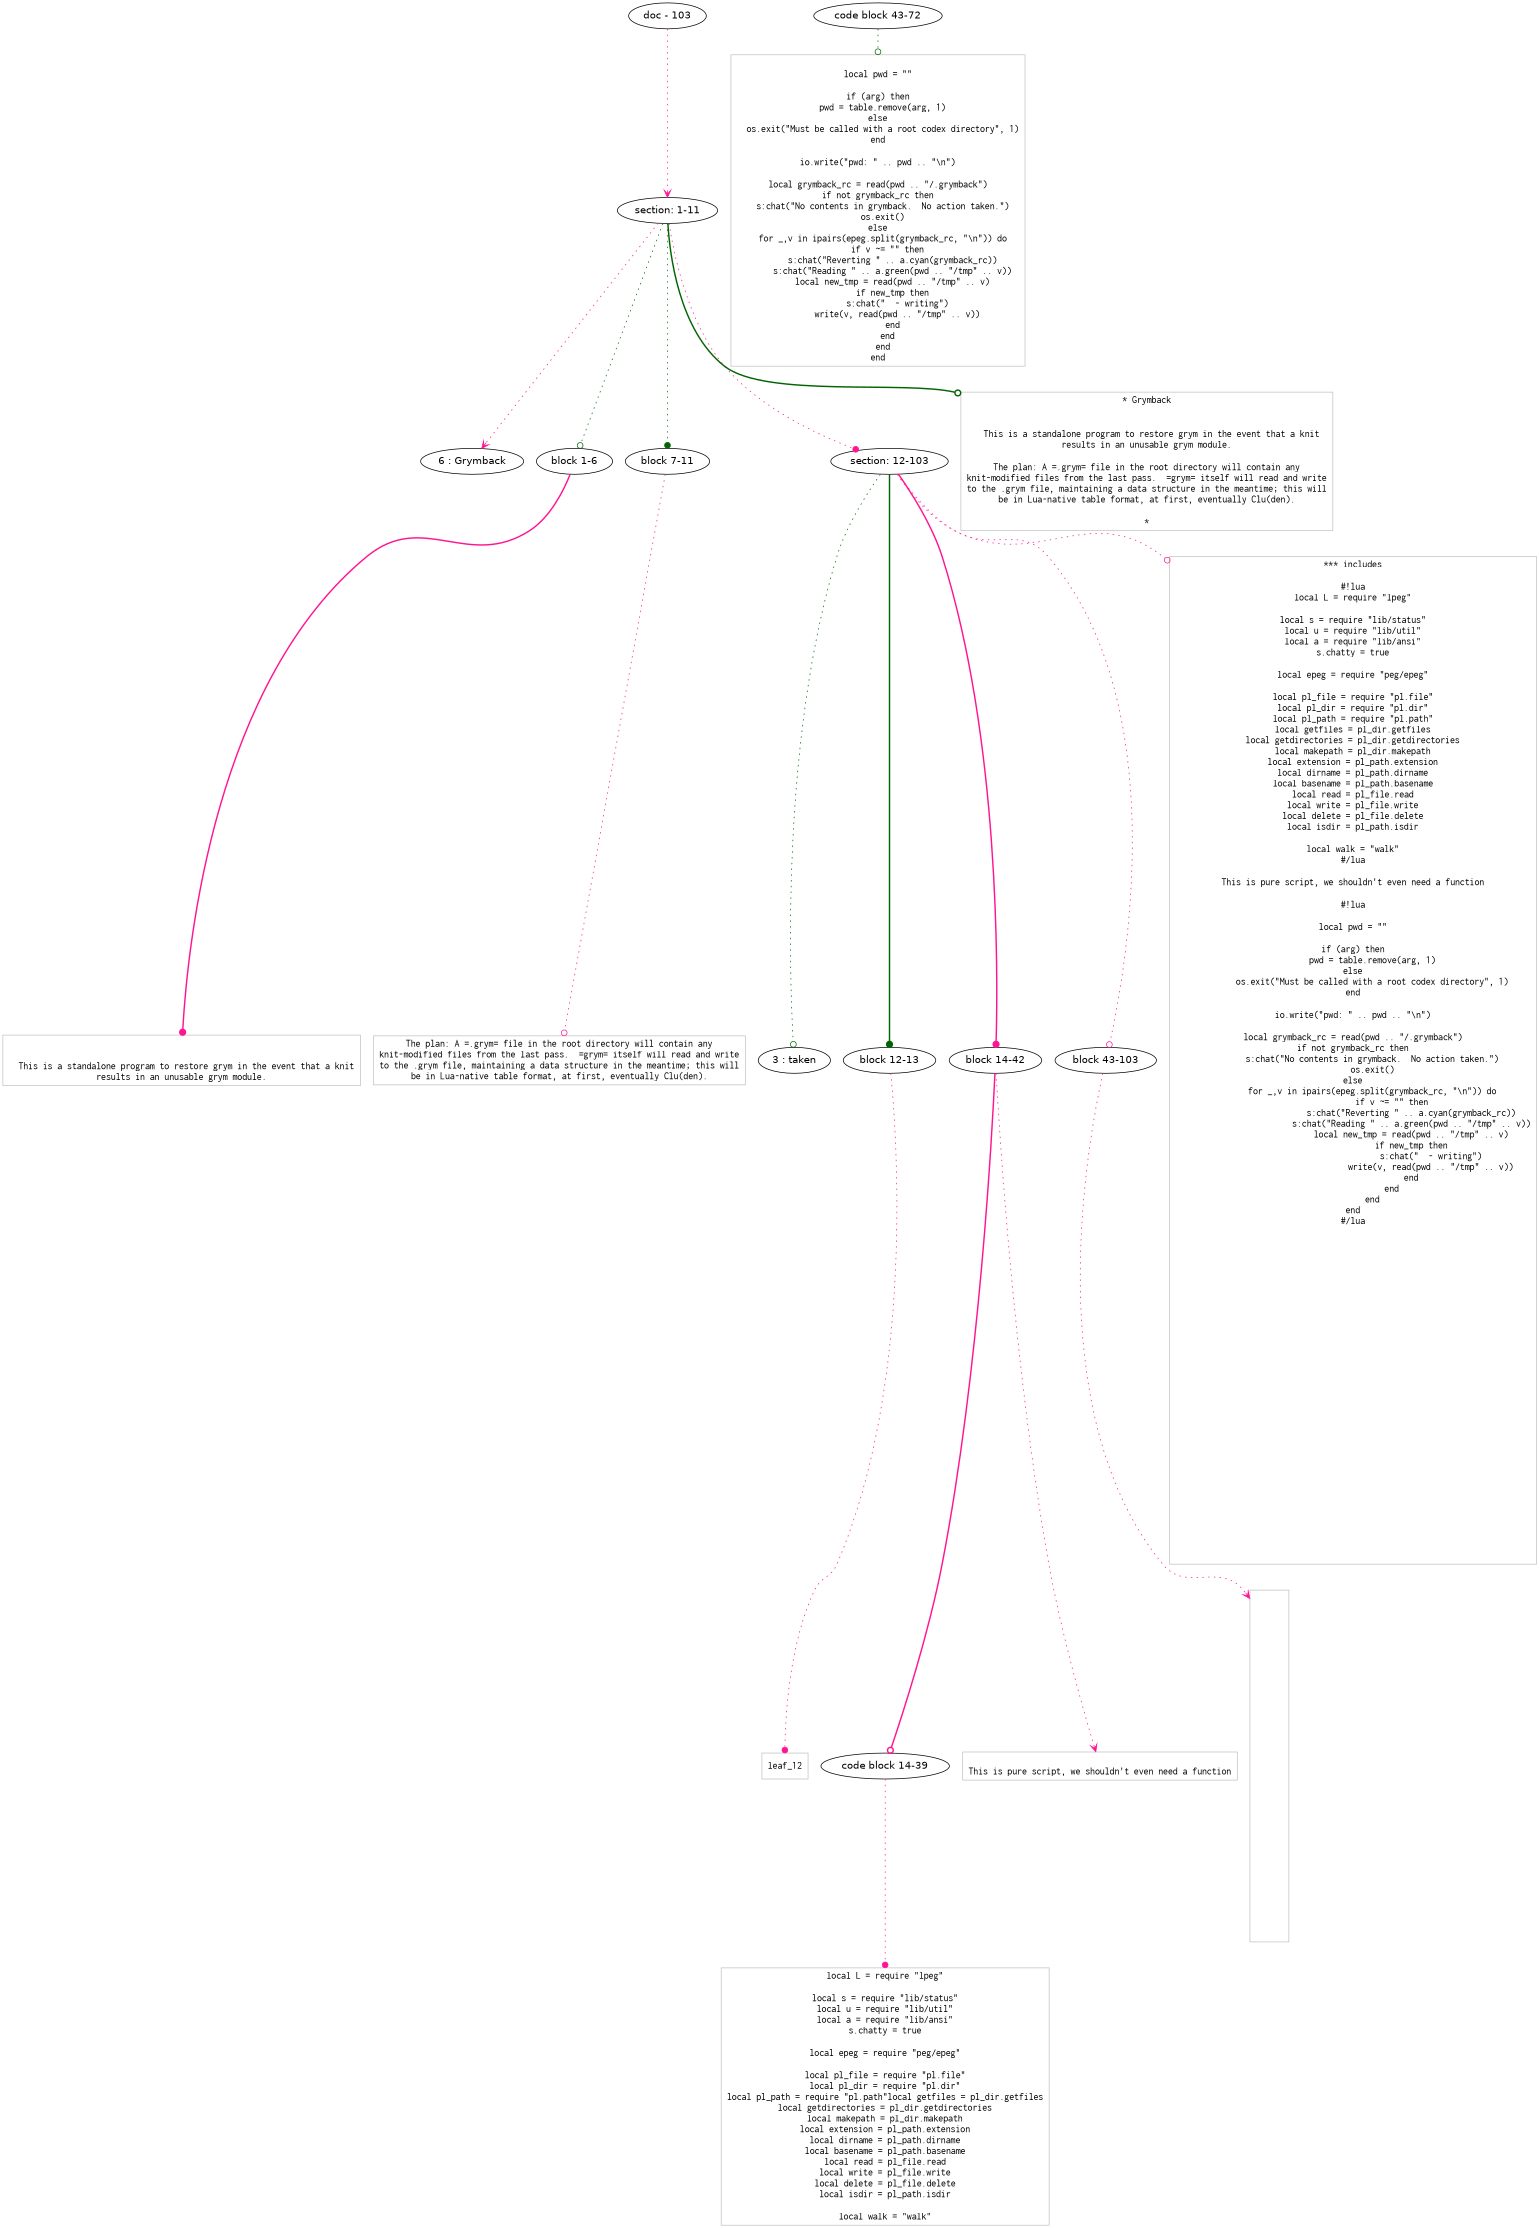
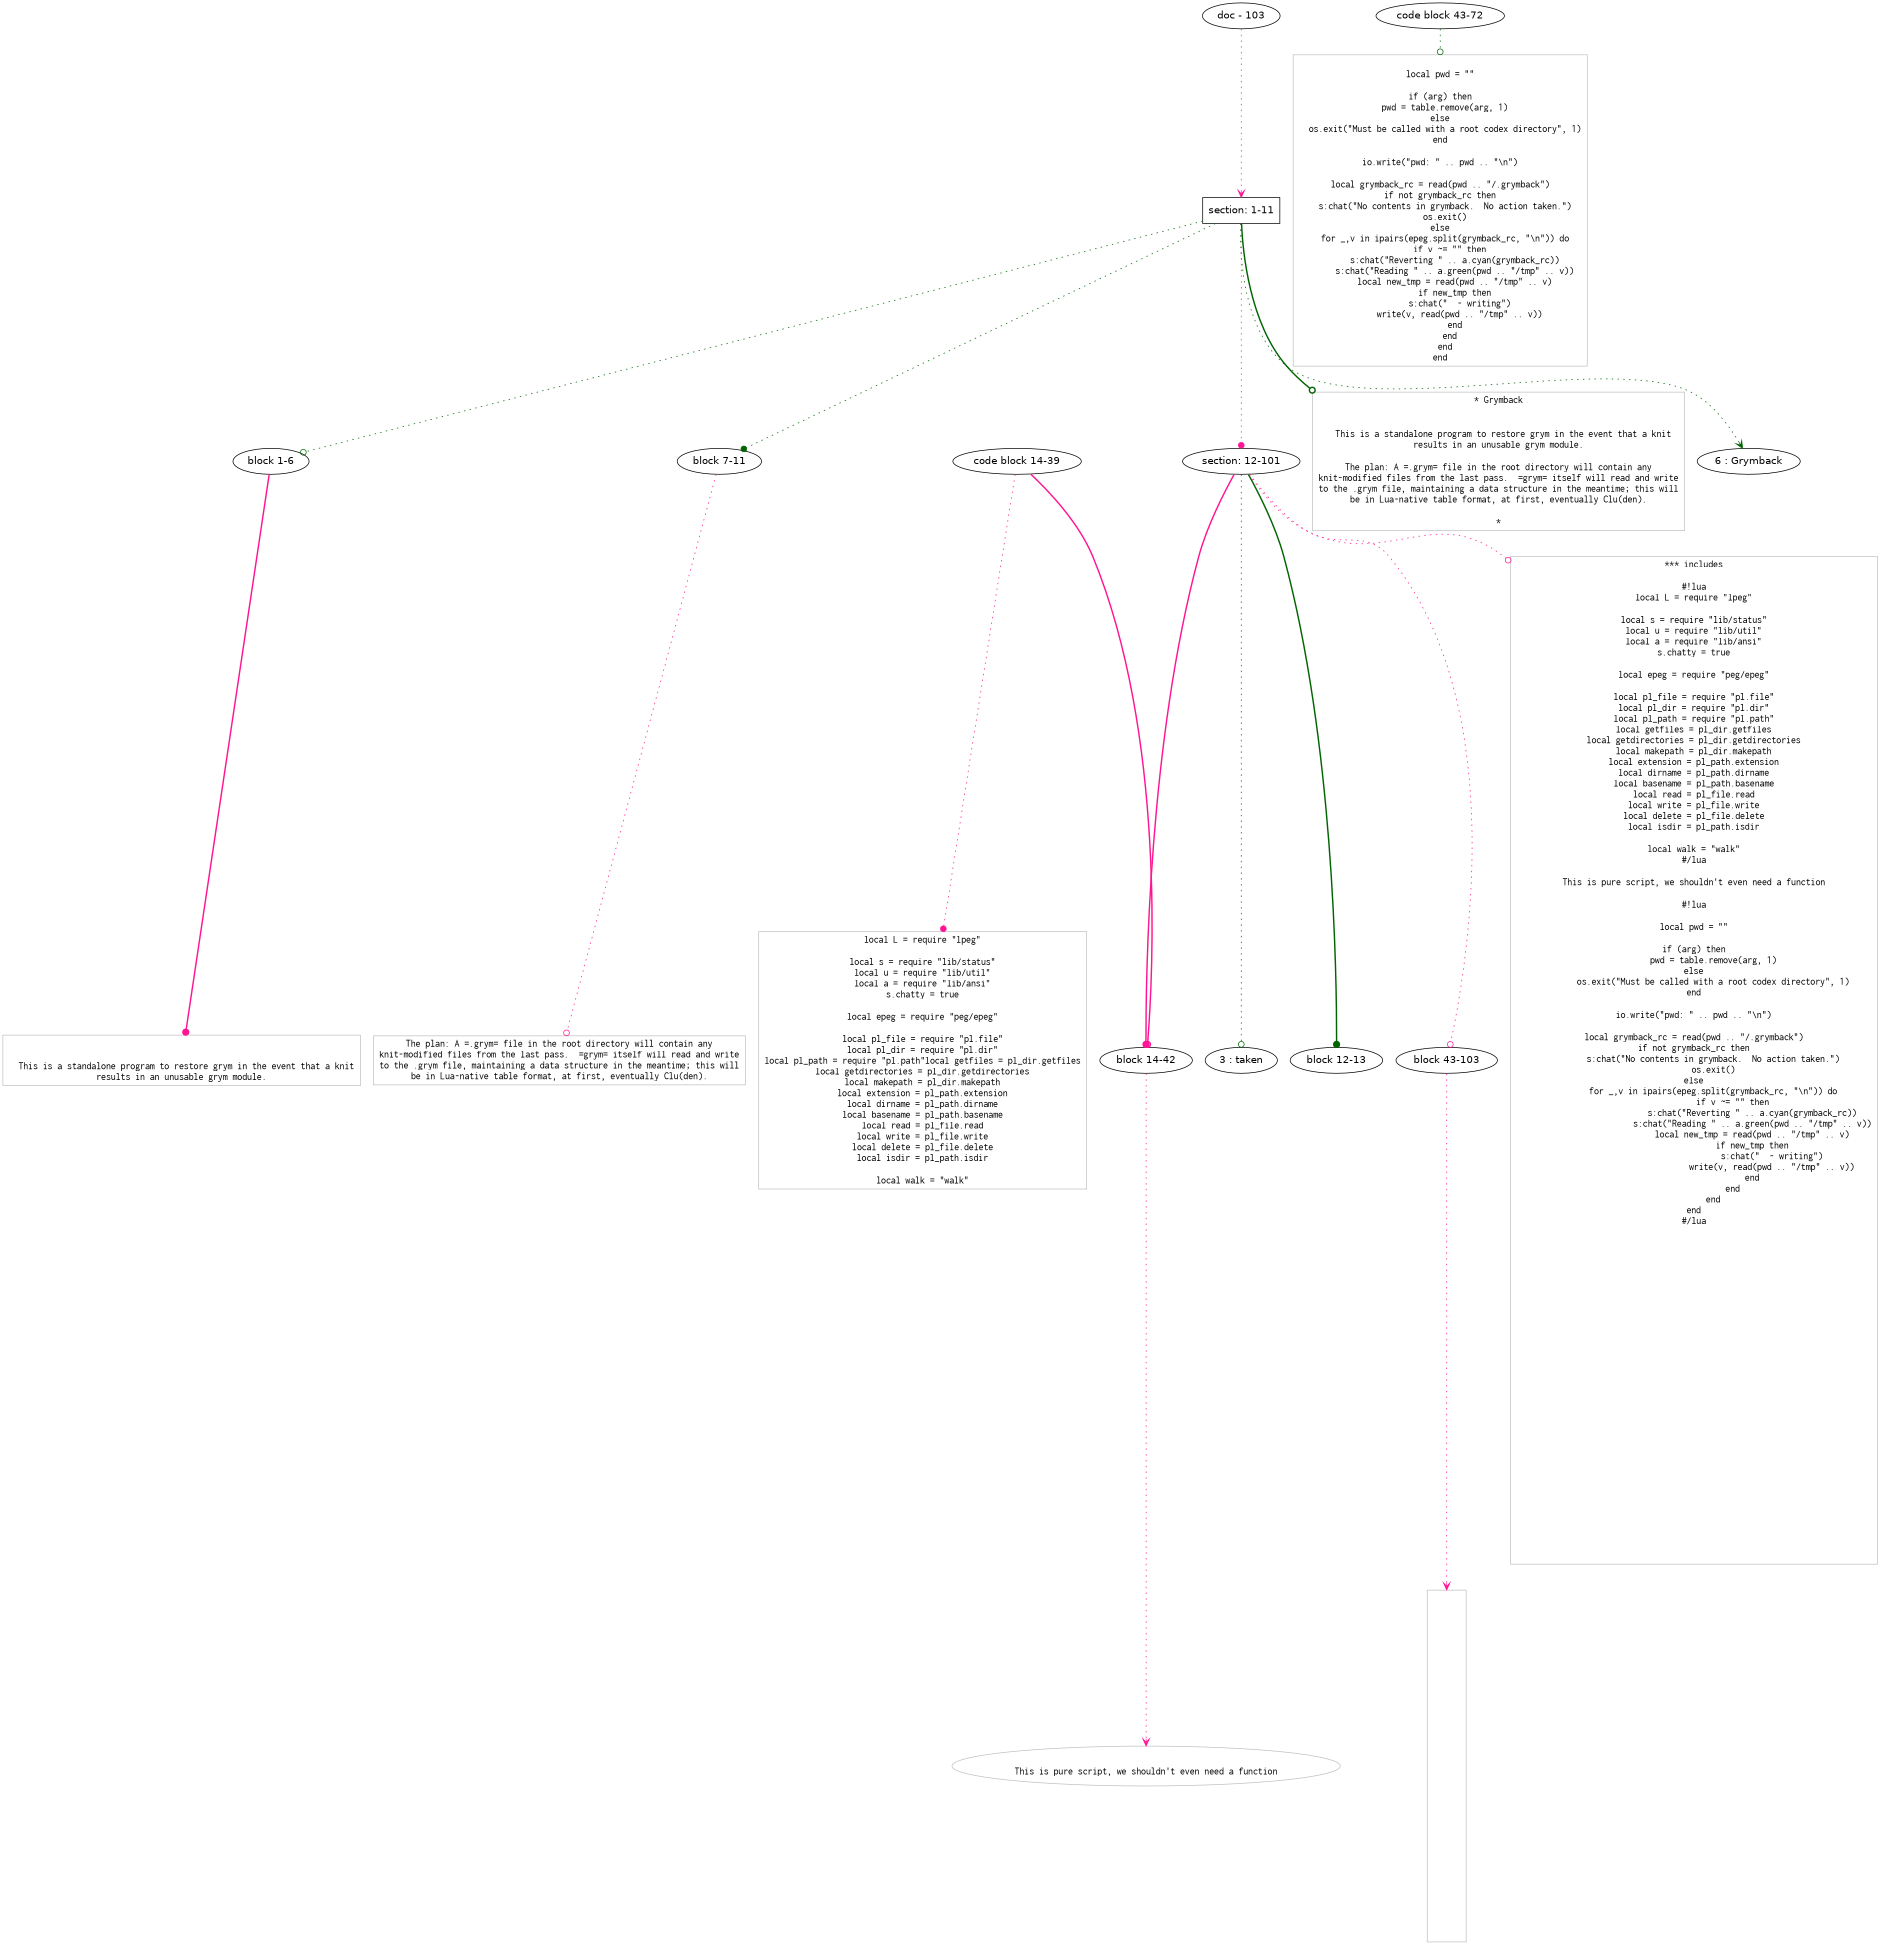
(667, 210) -> (1241, 210)
(572, 333) -> (1445, 387)
(890, 461) -> (1241, 461)
(966, 1414) -> (1140, 744)
(785, 1766) -> none
(1100, 1766) -> (1146, 1766)
